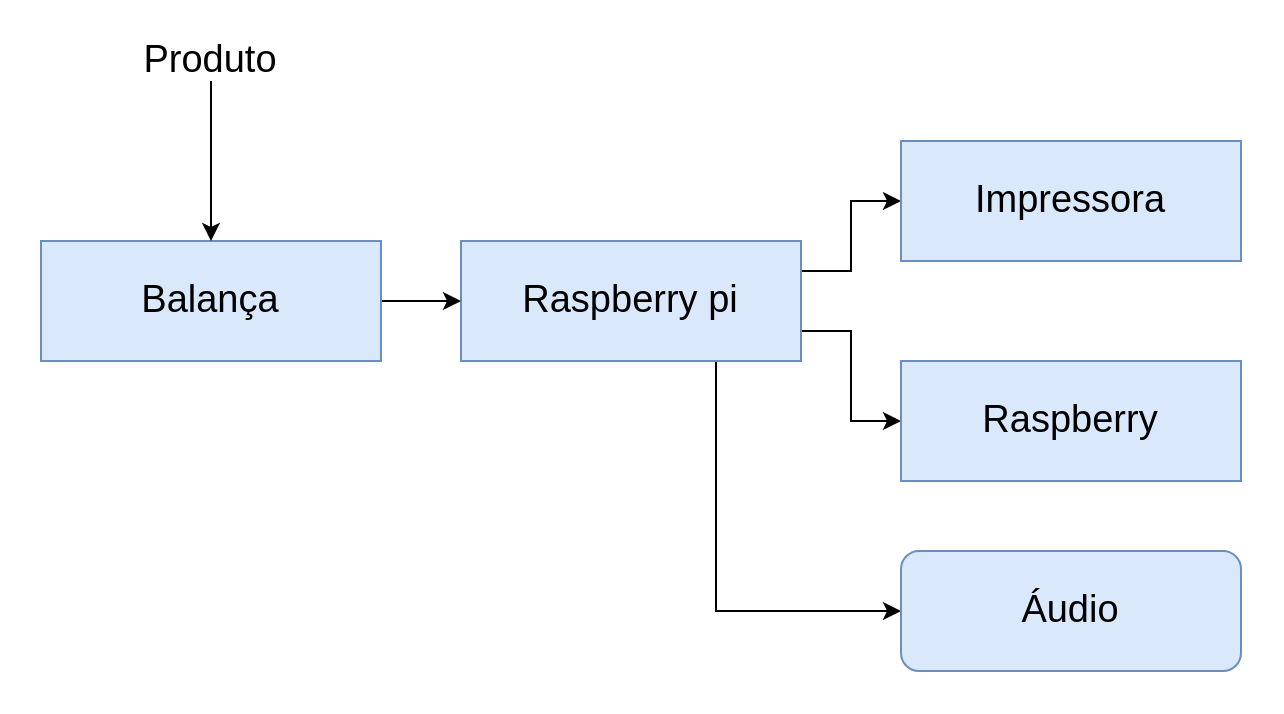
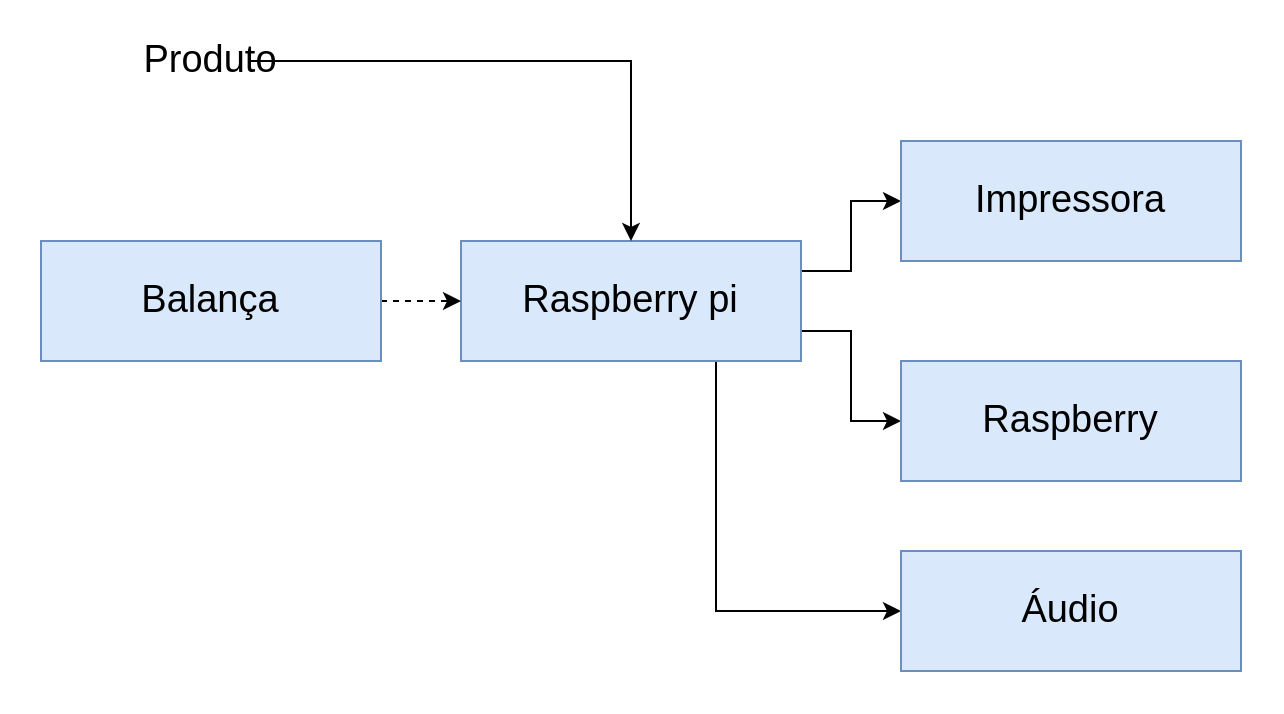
(211, 154) -> (524, 61)
(413, 301) -> (413, 301)
(1071, 611) -> (1071, 611)
